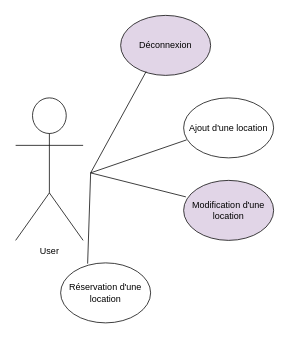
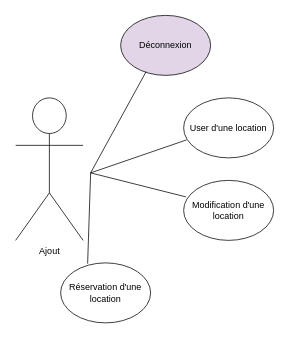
(228, 128) -> (228, 128)
(228, 210) -> (228, 210)
(50, 251) -> (50, 251)
